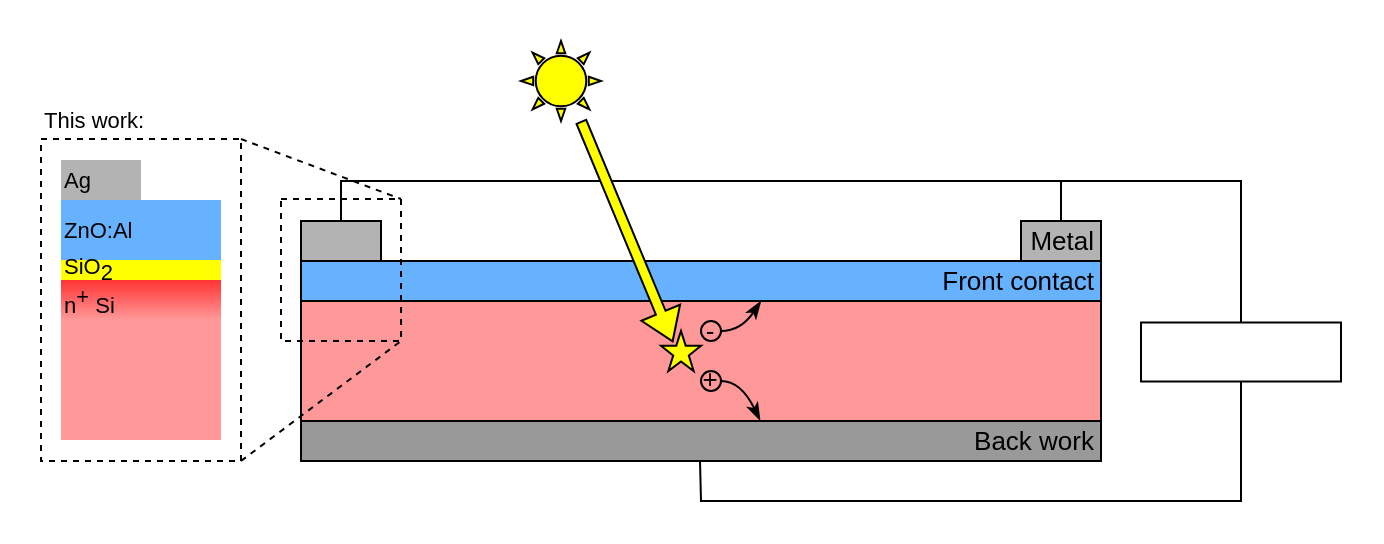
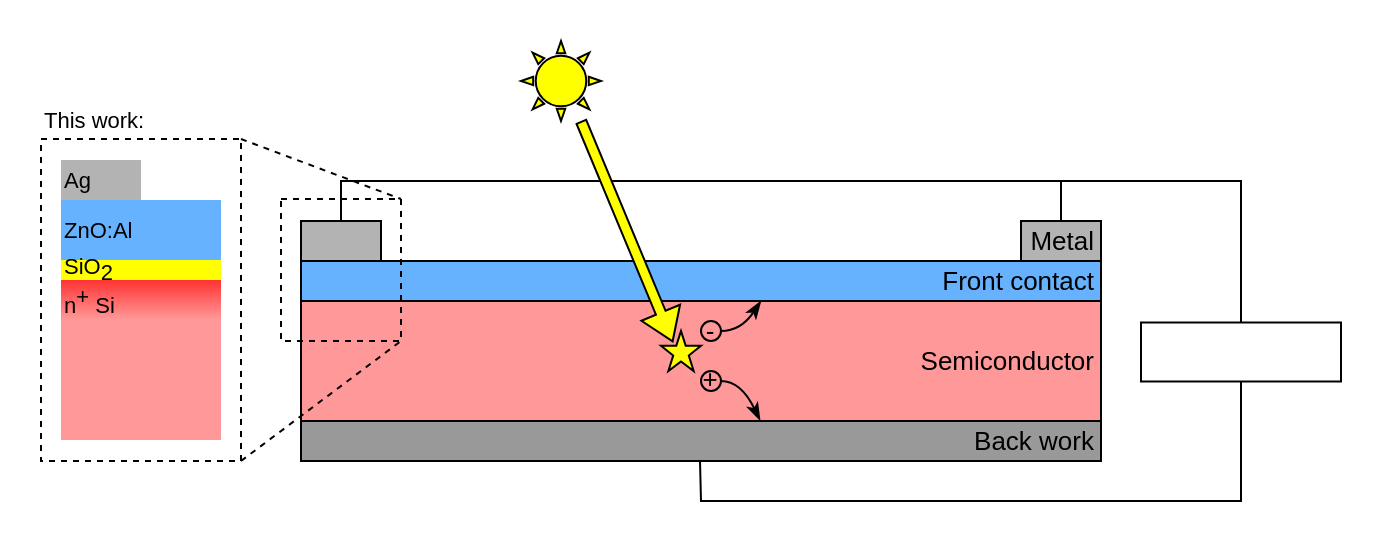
none -> (981, 361)
